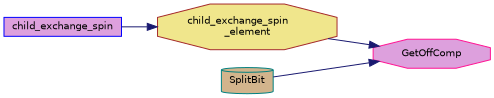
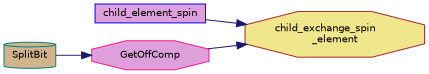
(63, 27) -> (150, 13)
(349, 42) -> (222, 47)
